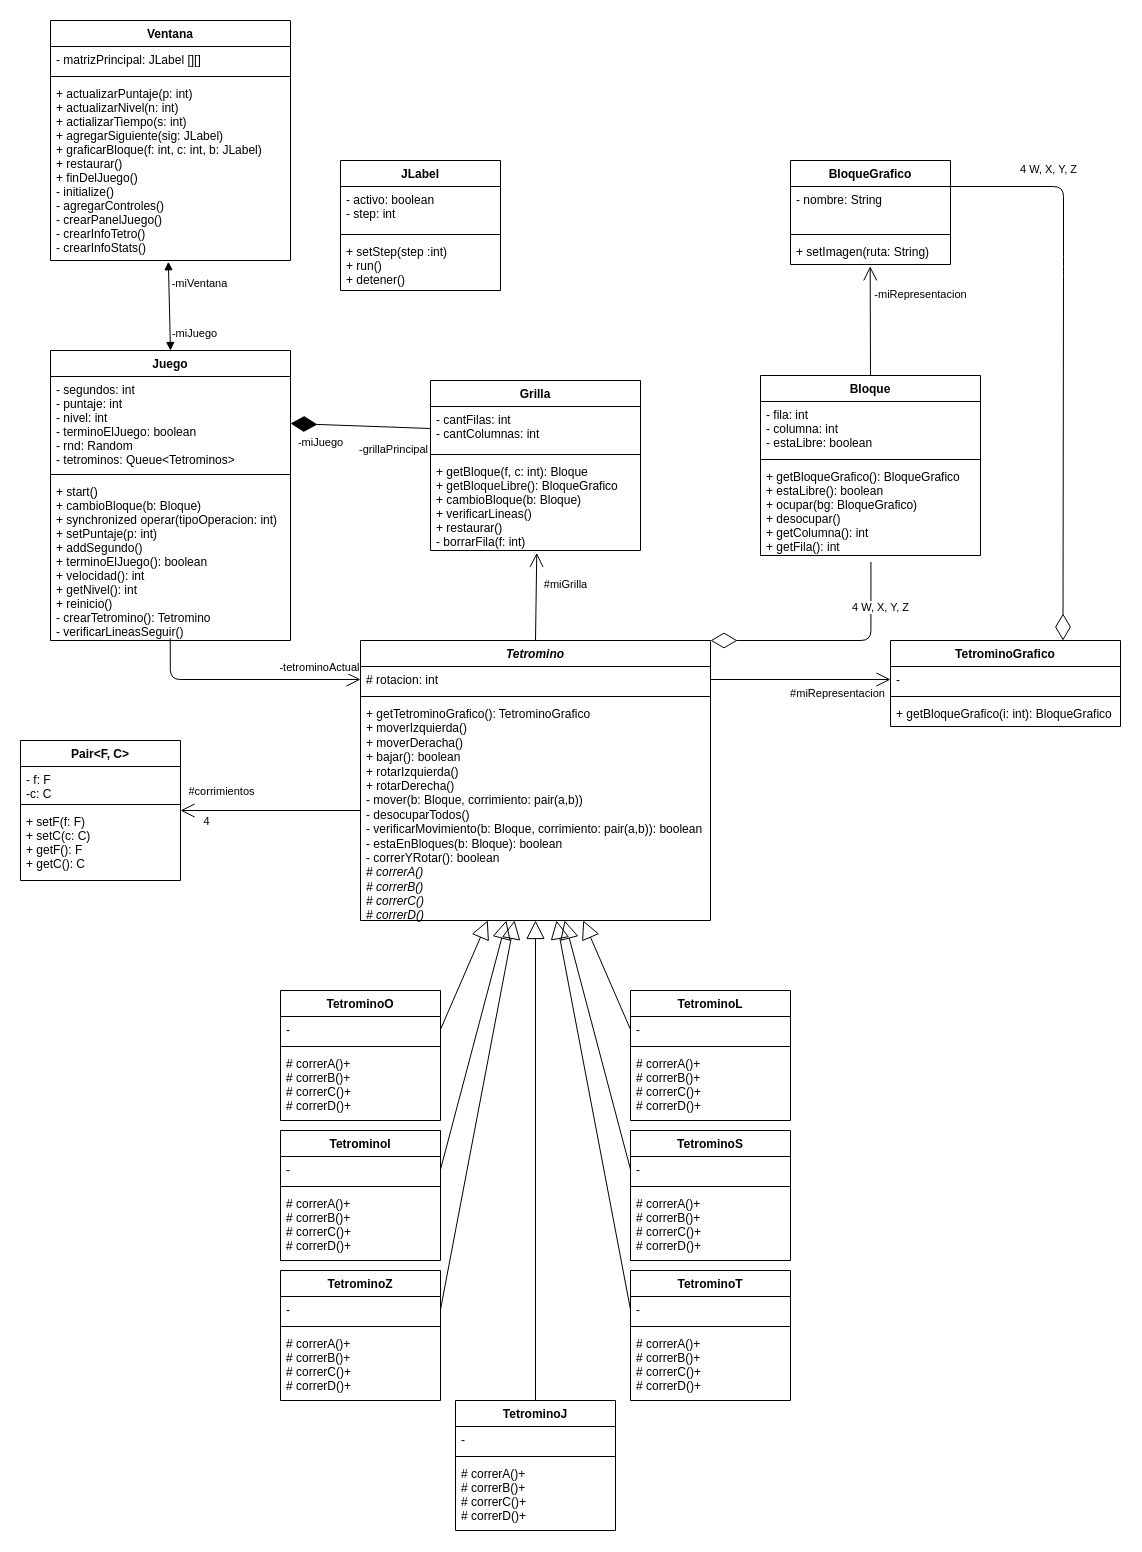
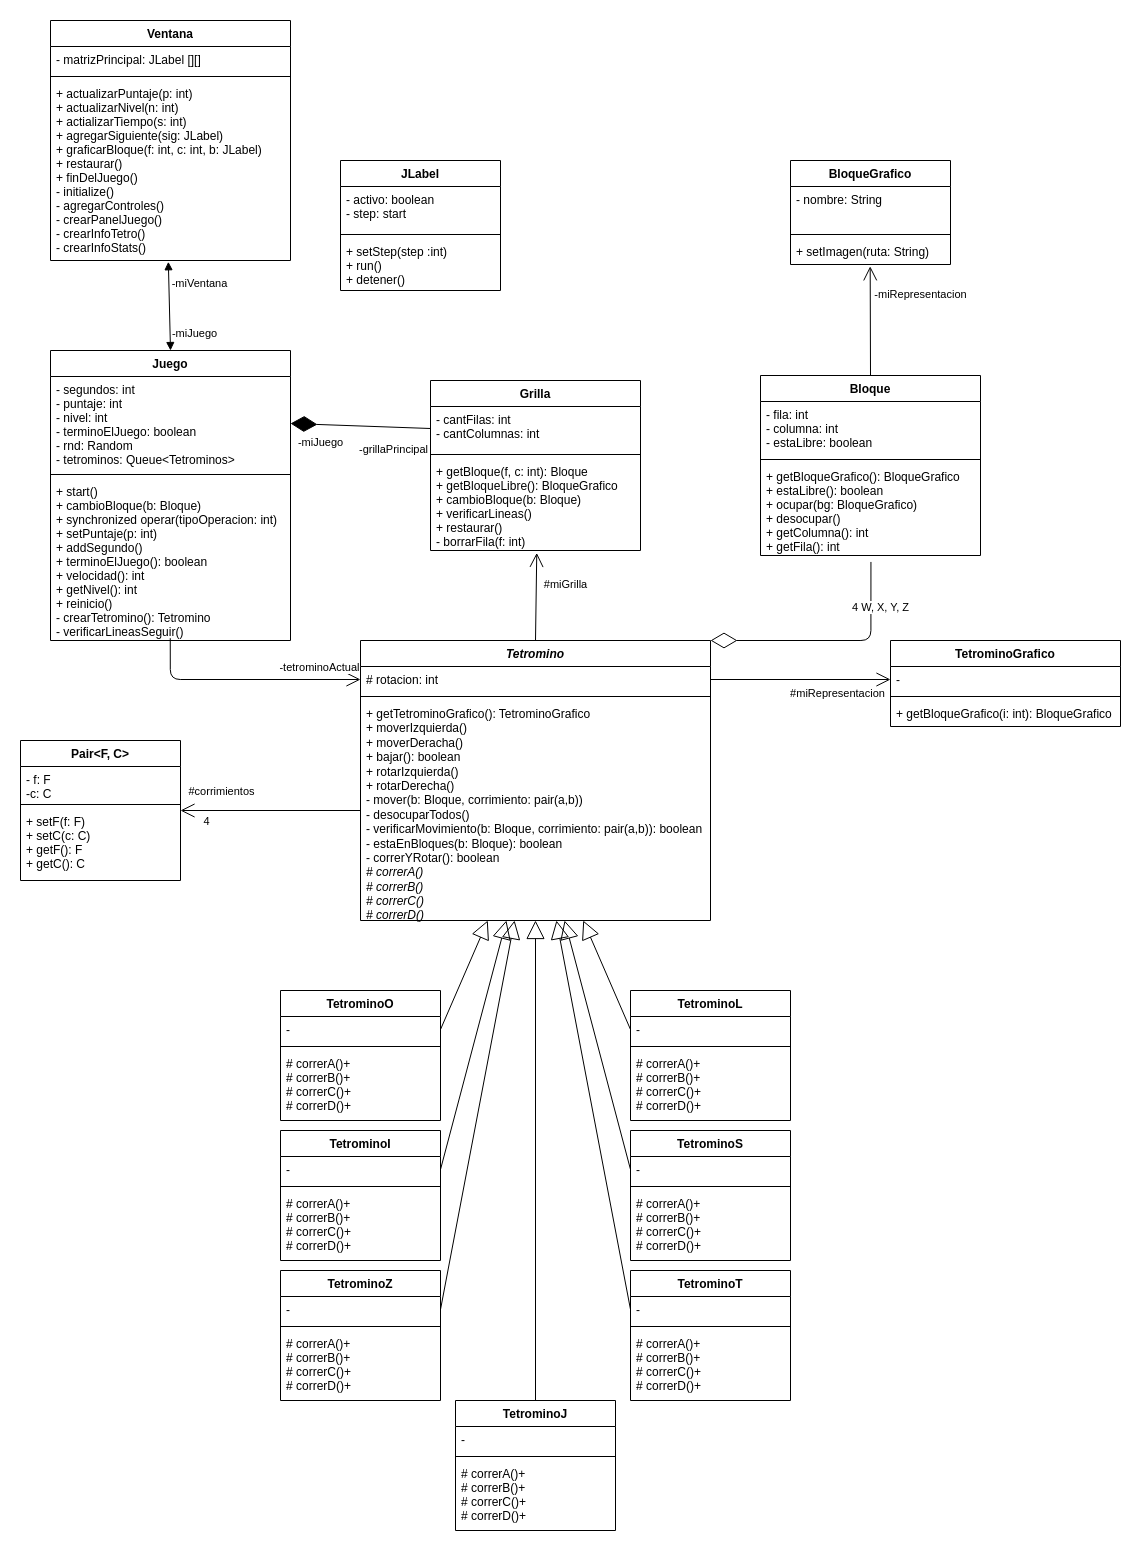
(395, 200) -> (395, 200)
(1063, 350) -> none
